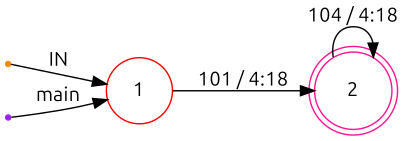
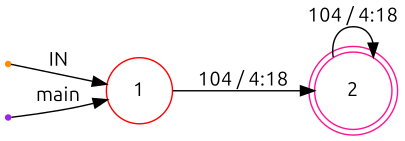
(244, 80) -> (244, 80)
